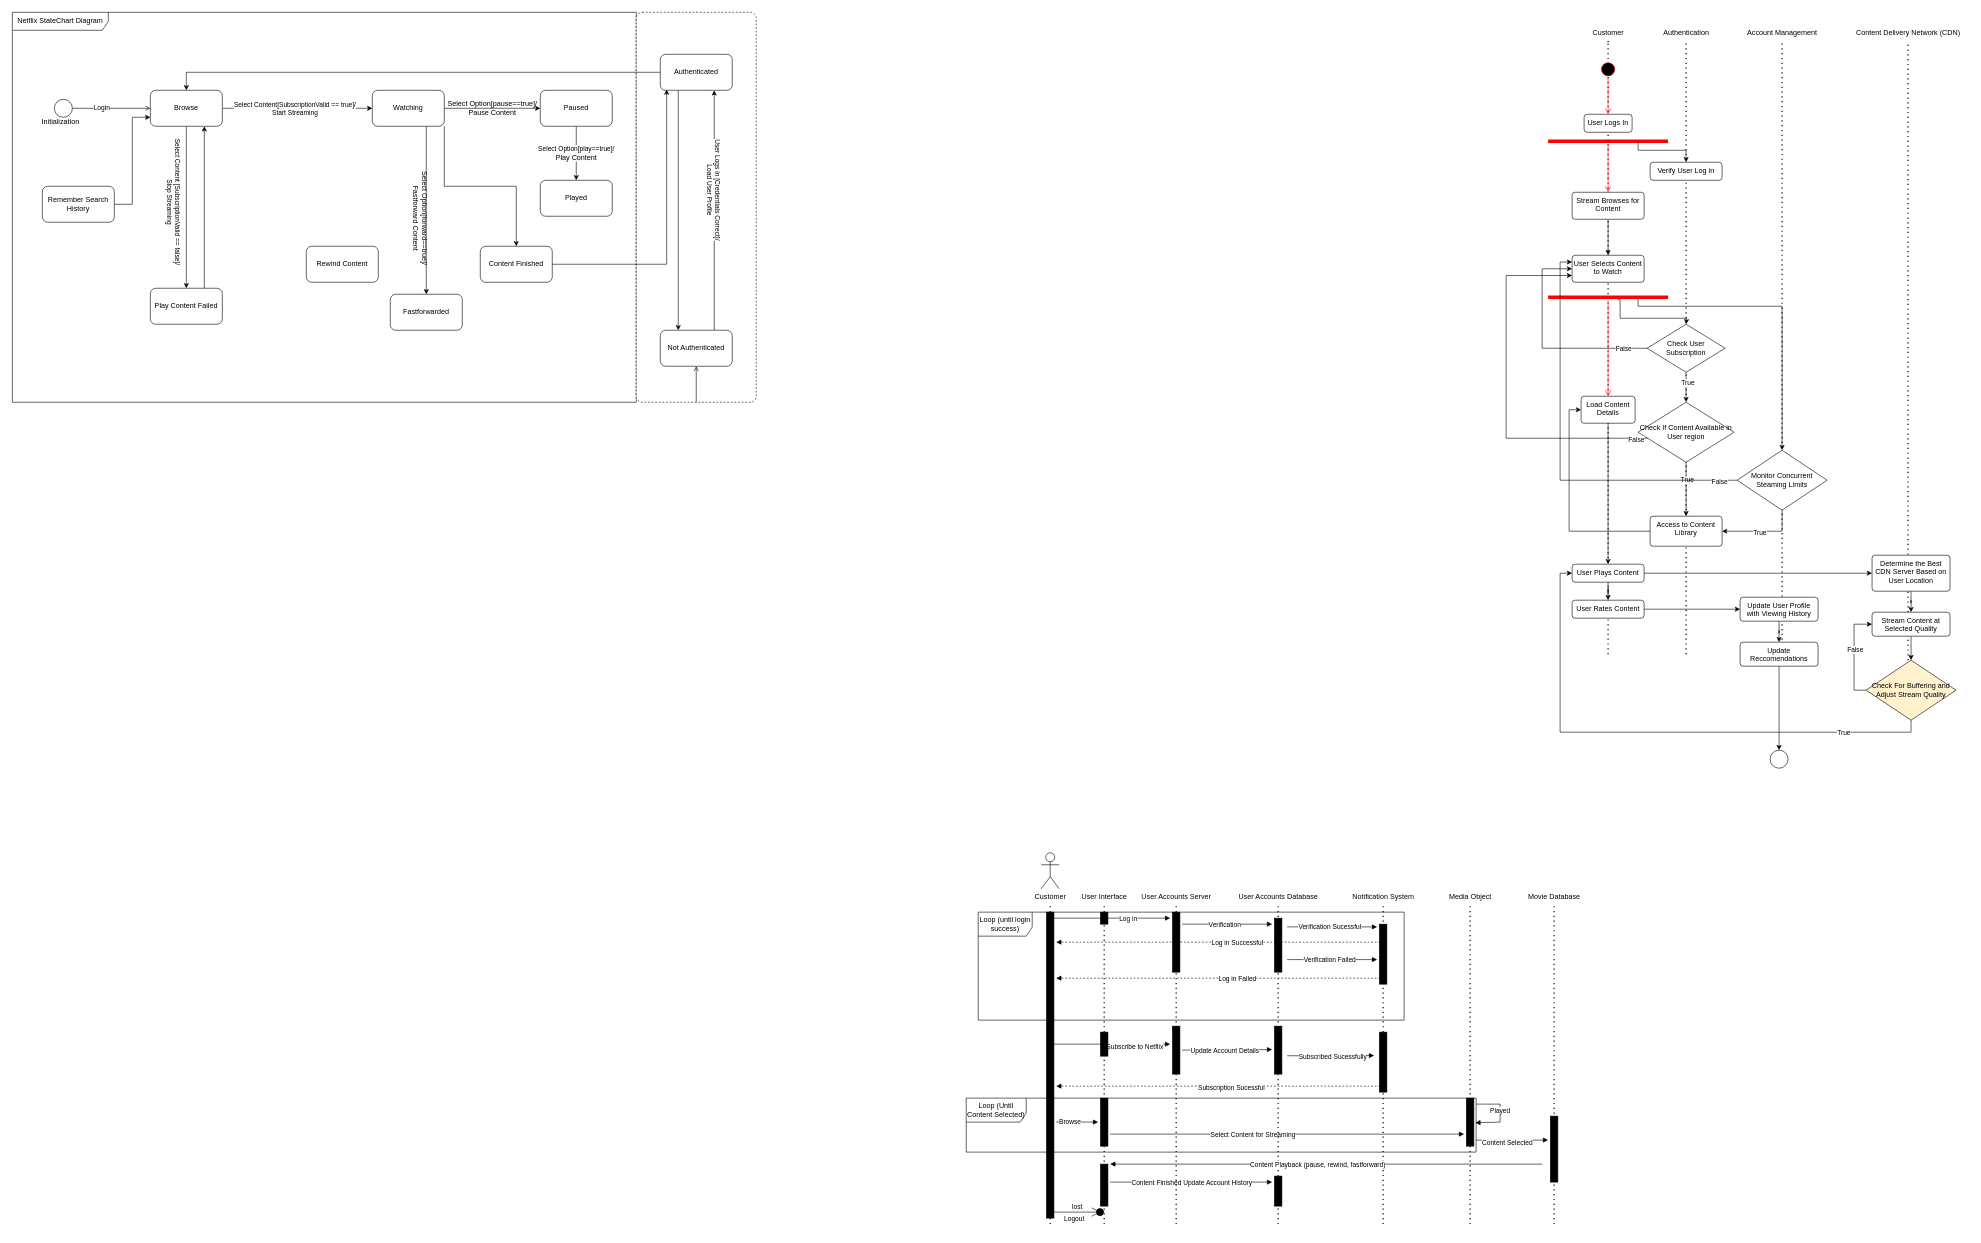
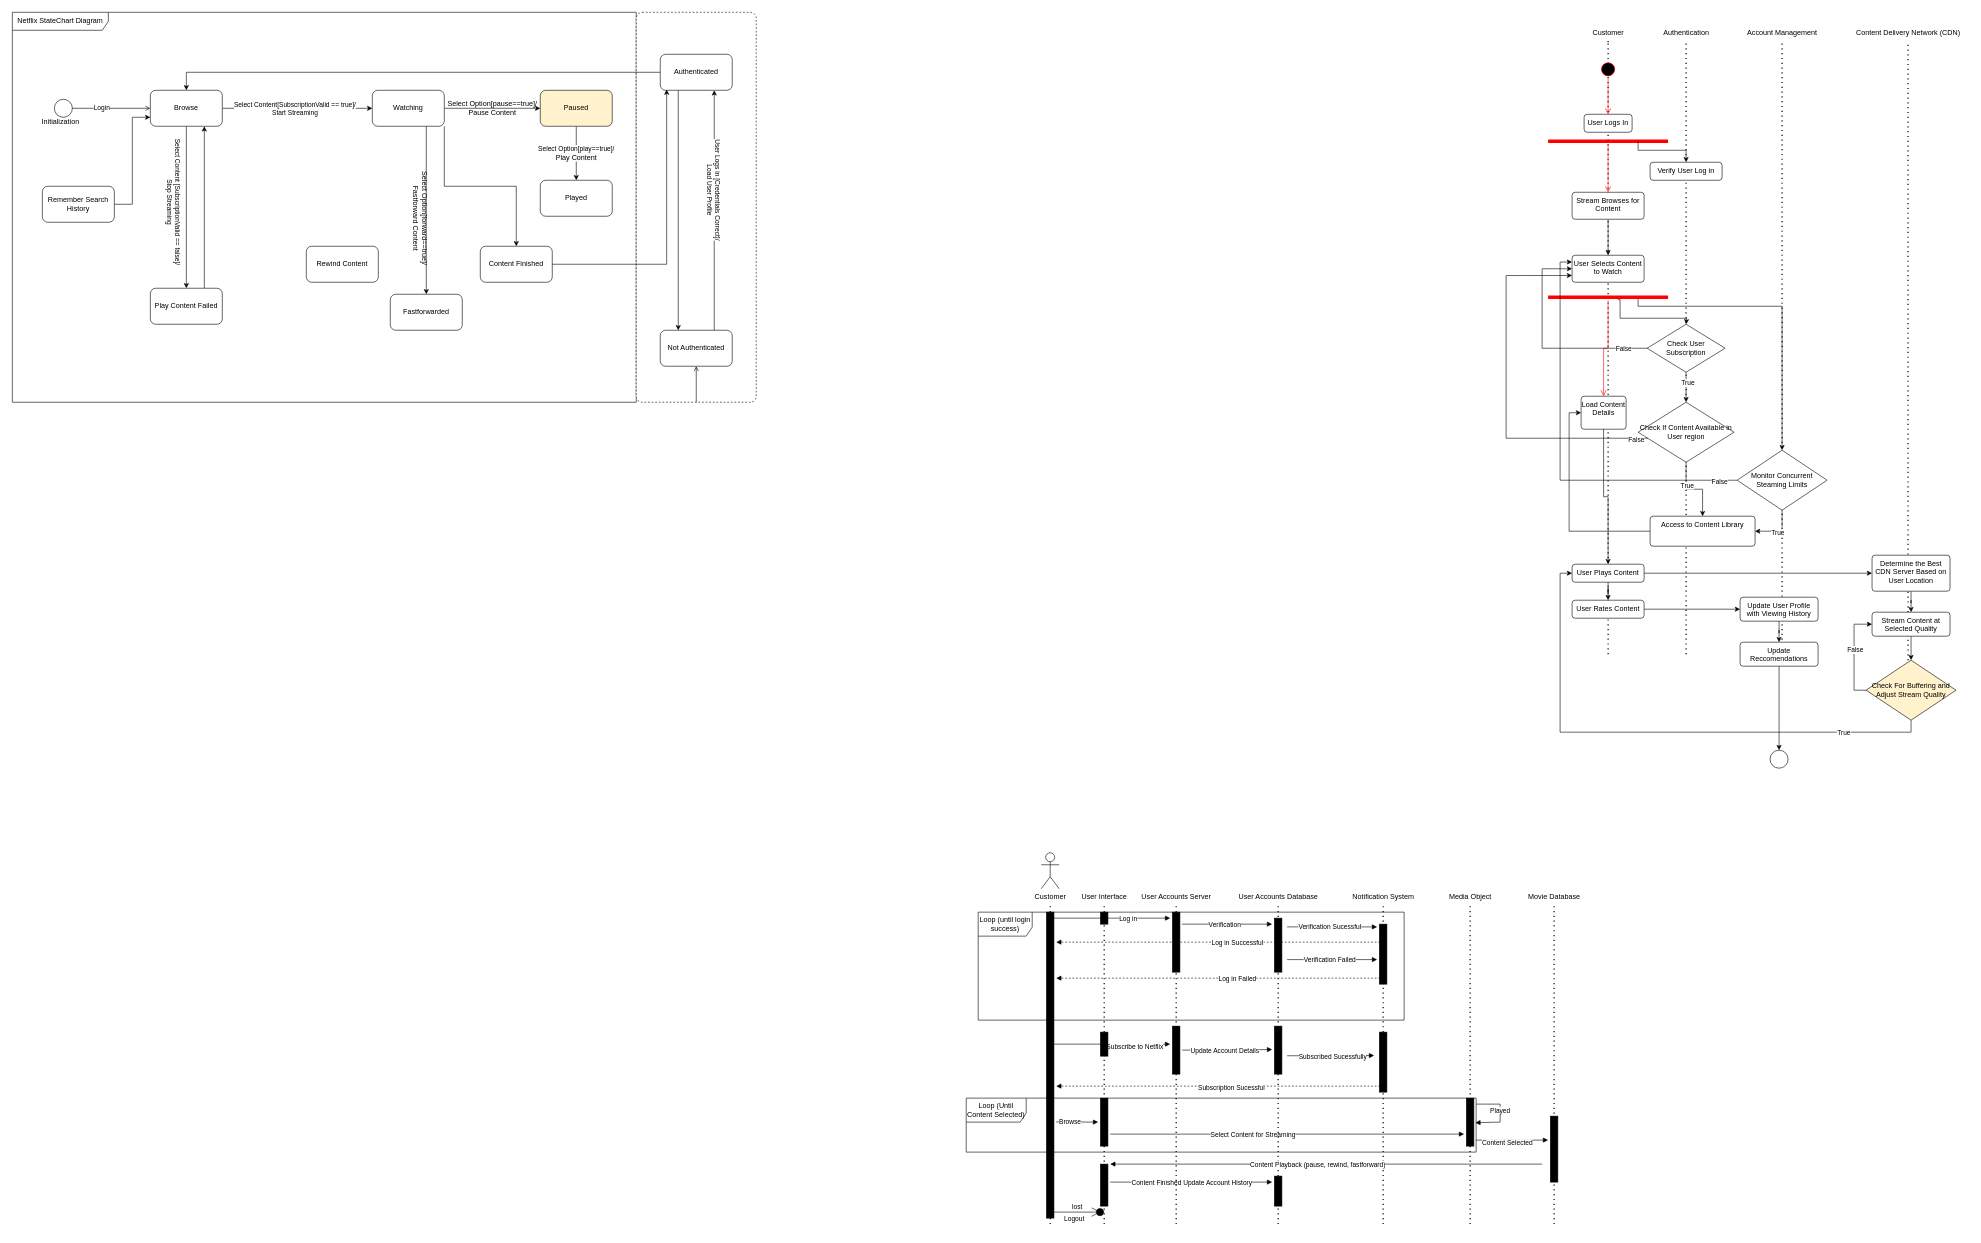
(576, 108) -> (576, 108)
(1608, 410) -> (1604, 413)
(1686, 531) -> (1703, 531)
